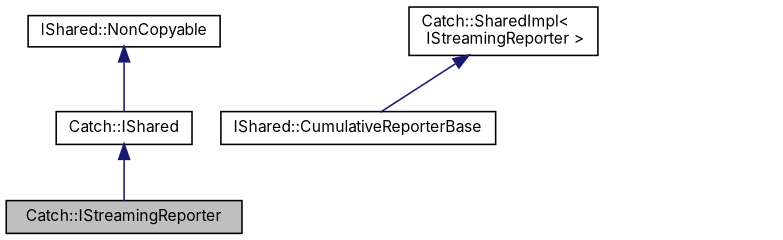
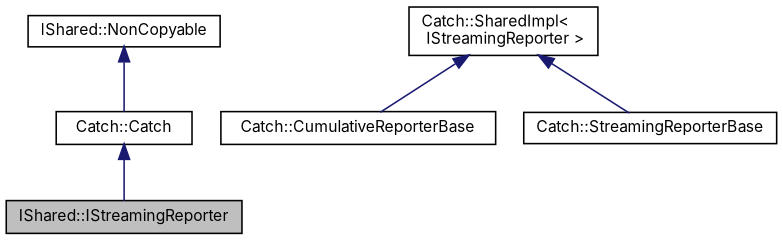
(124, 128) -> (124, 128)
(358, 128) -> (358, 128)
none -> (650, 128)
(124, 217) -> (124, 217)
